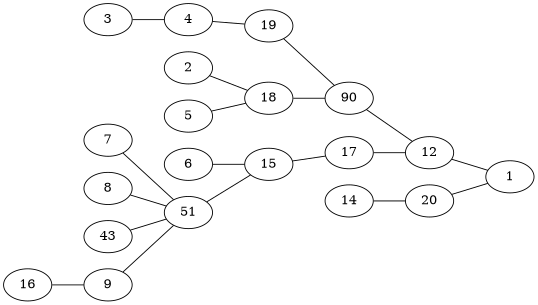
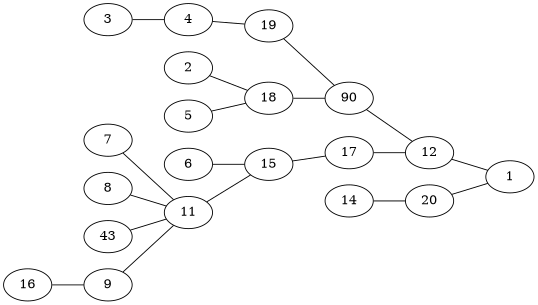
(188, 213) -> (188, 213)
